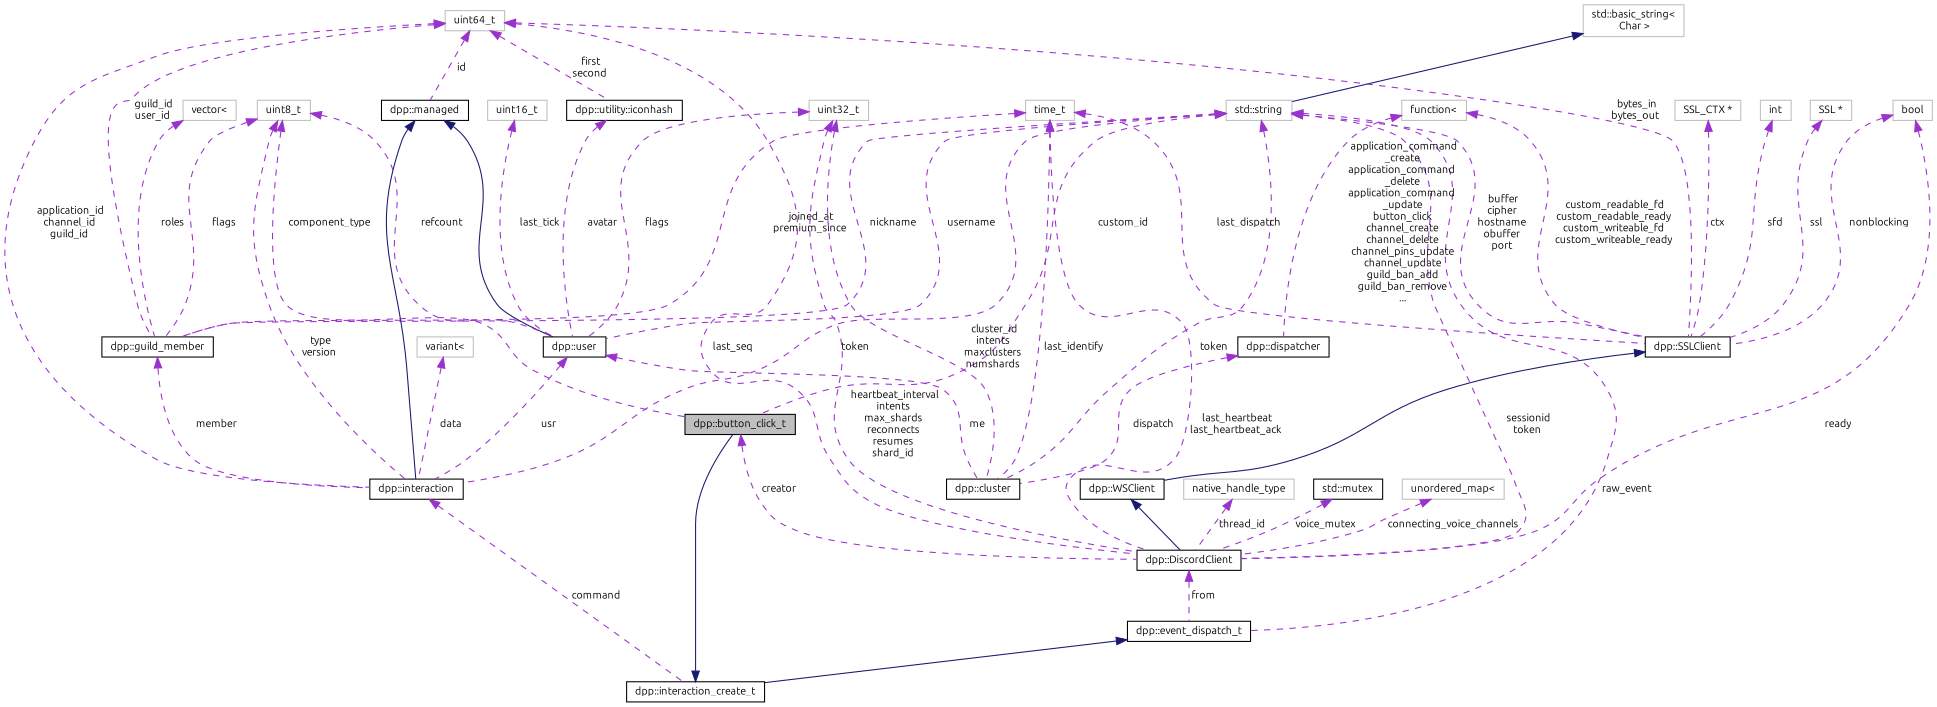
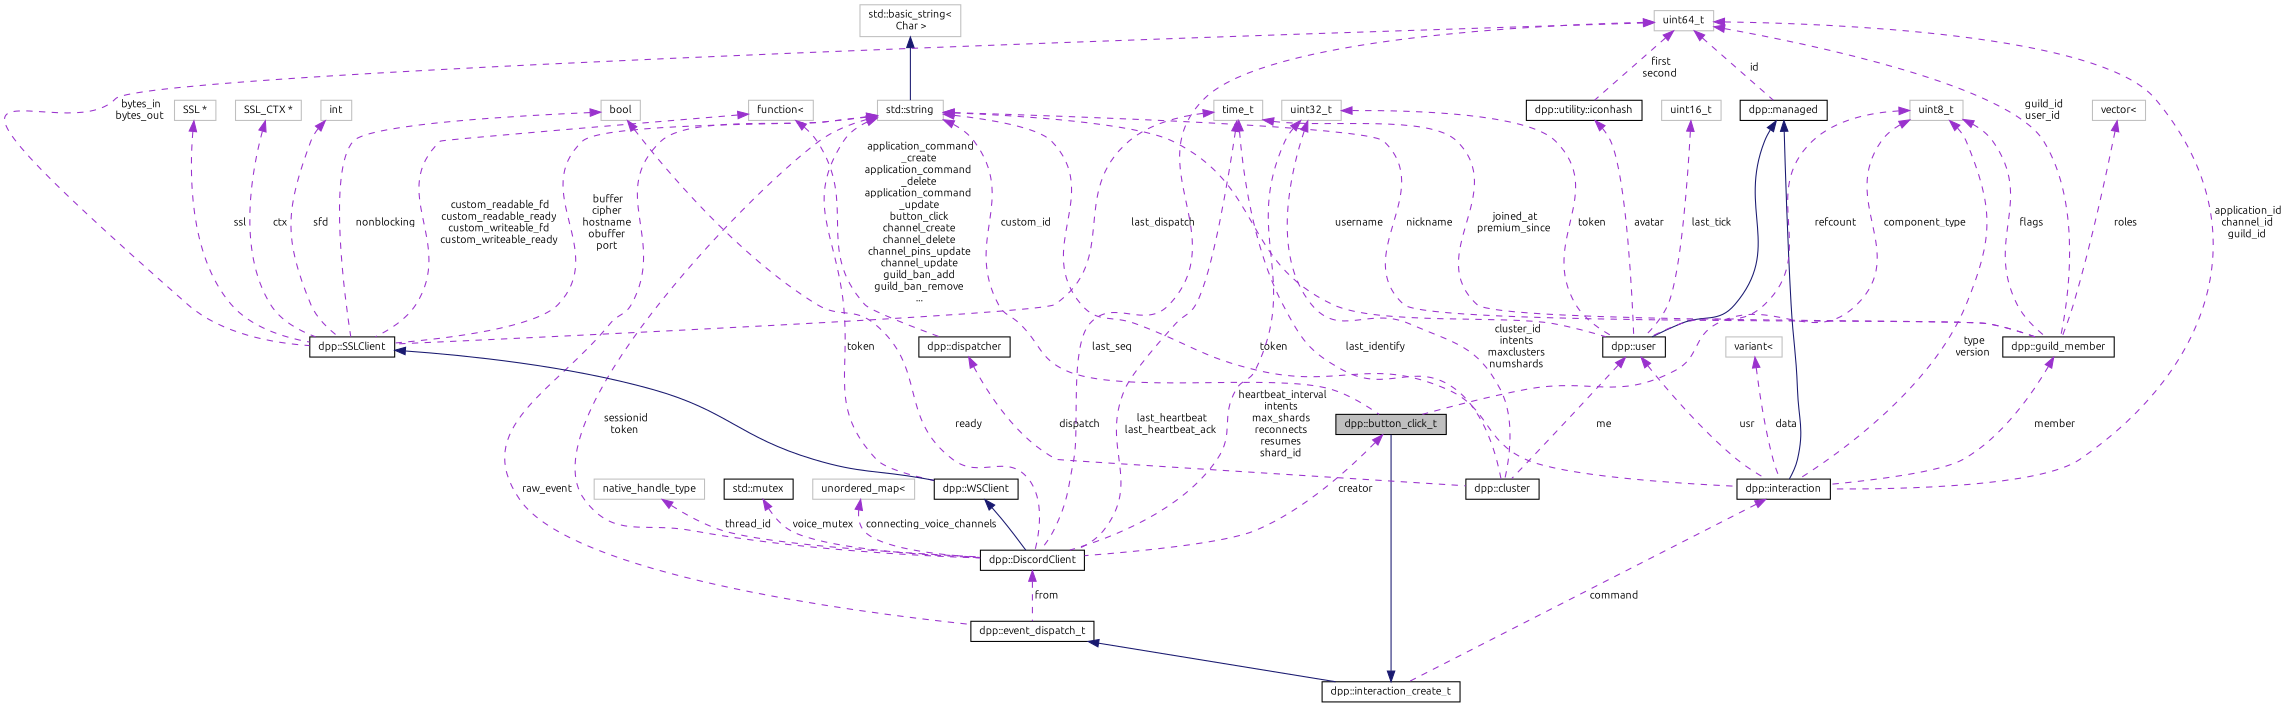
(656, 223) -> (1591, 223)
(1200, 322) -> (842, 296)
